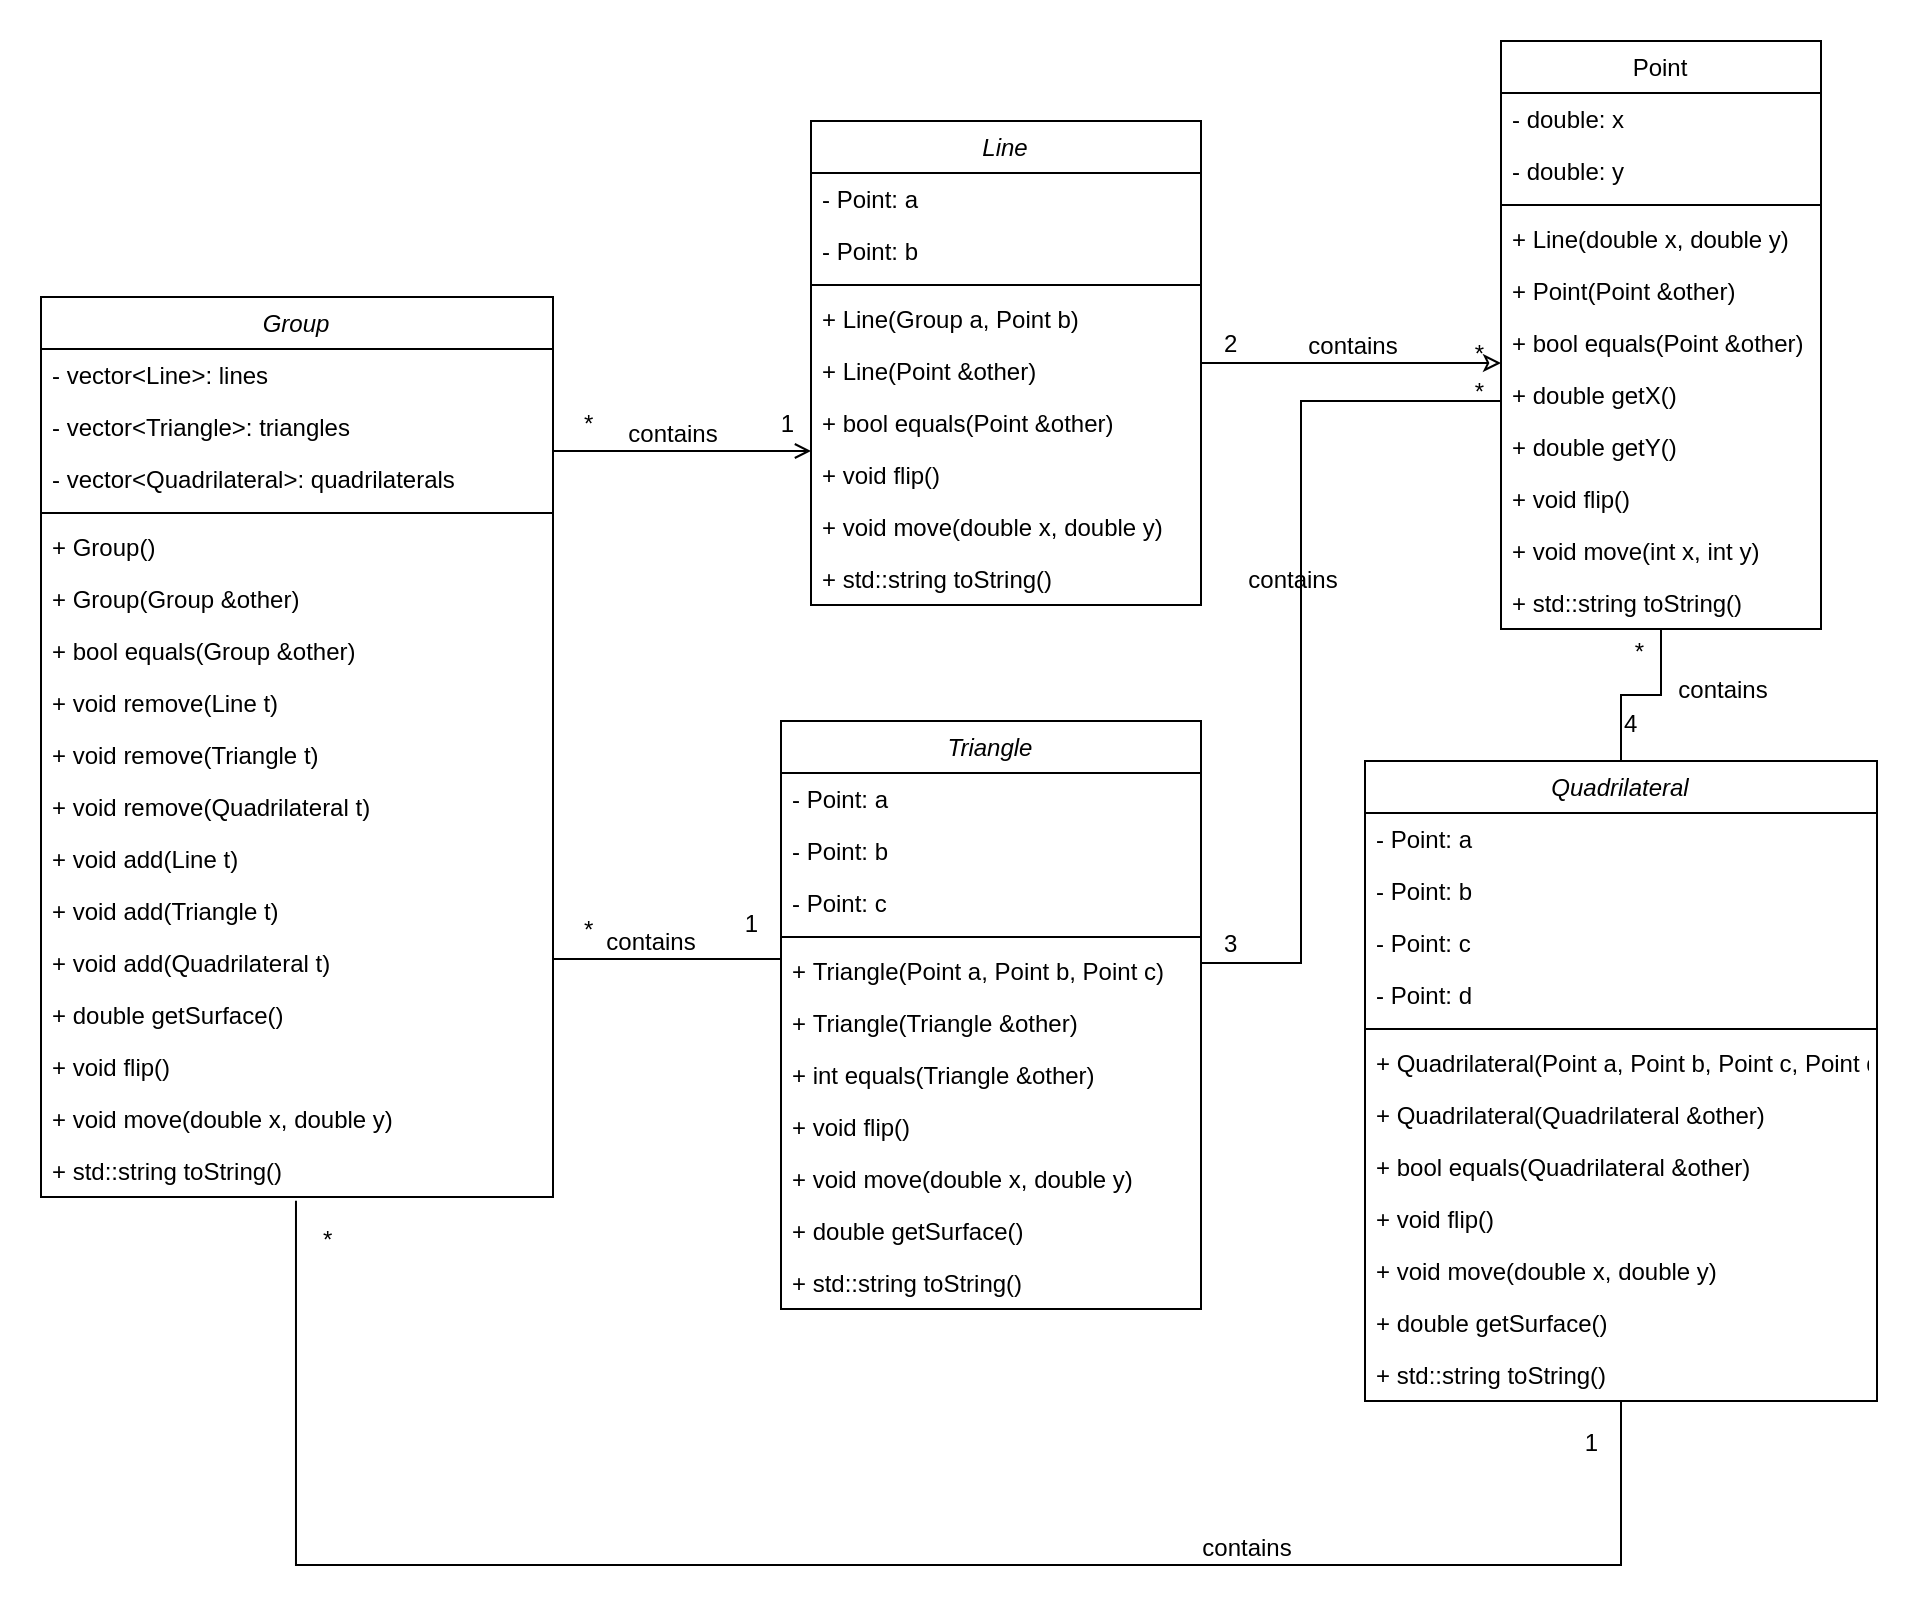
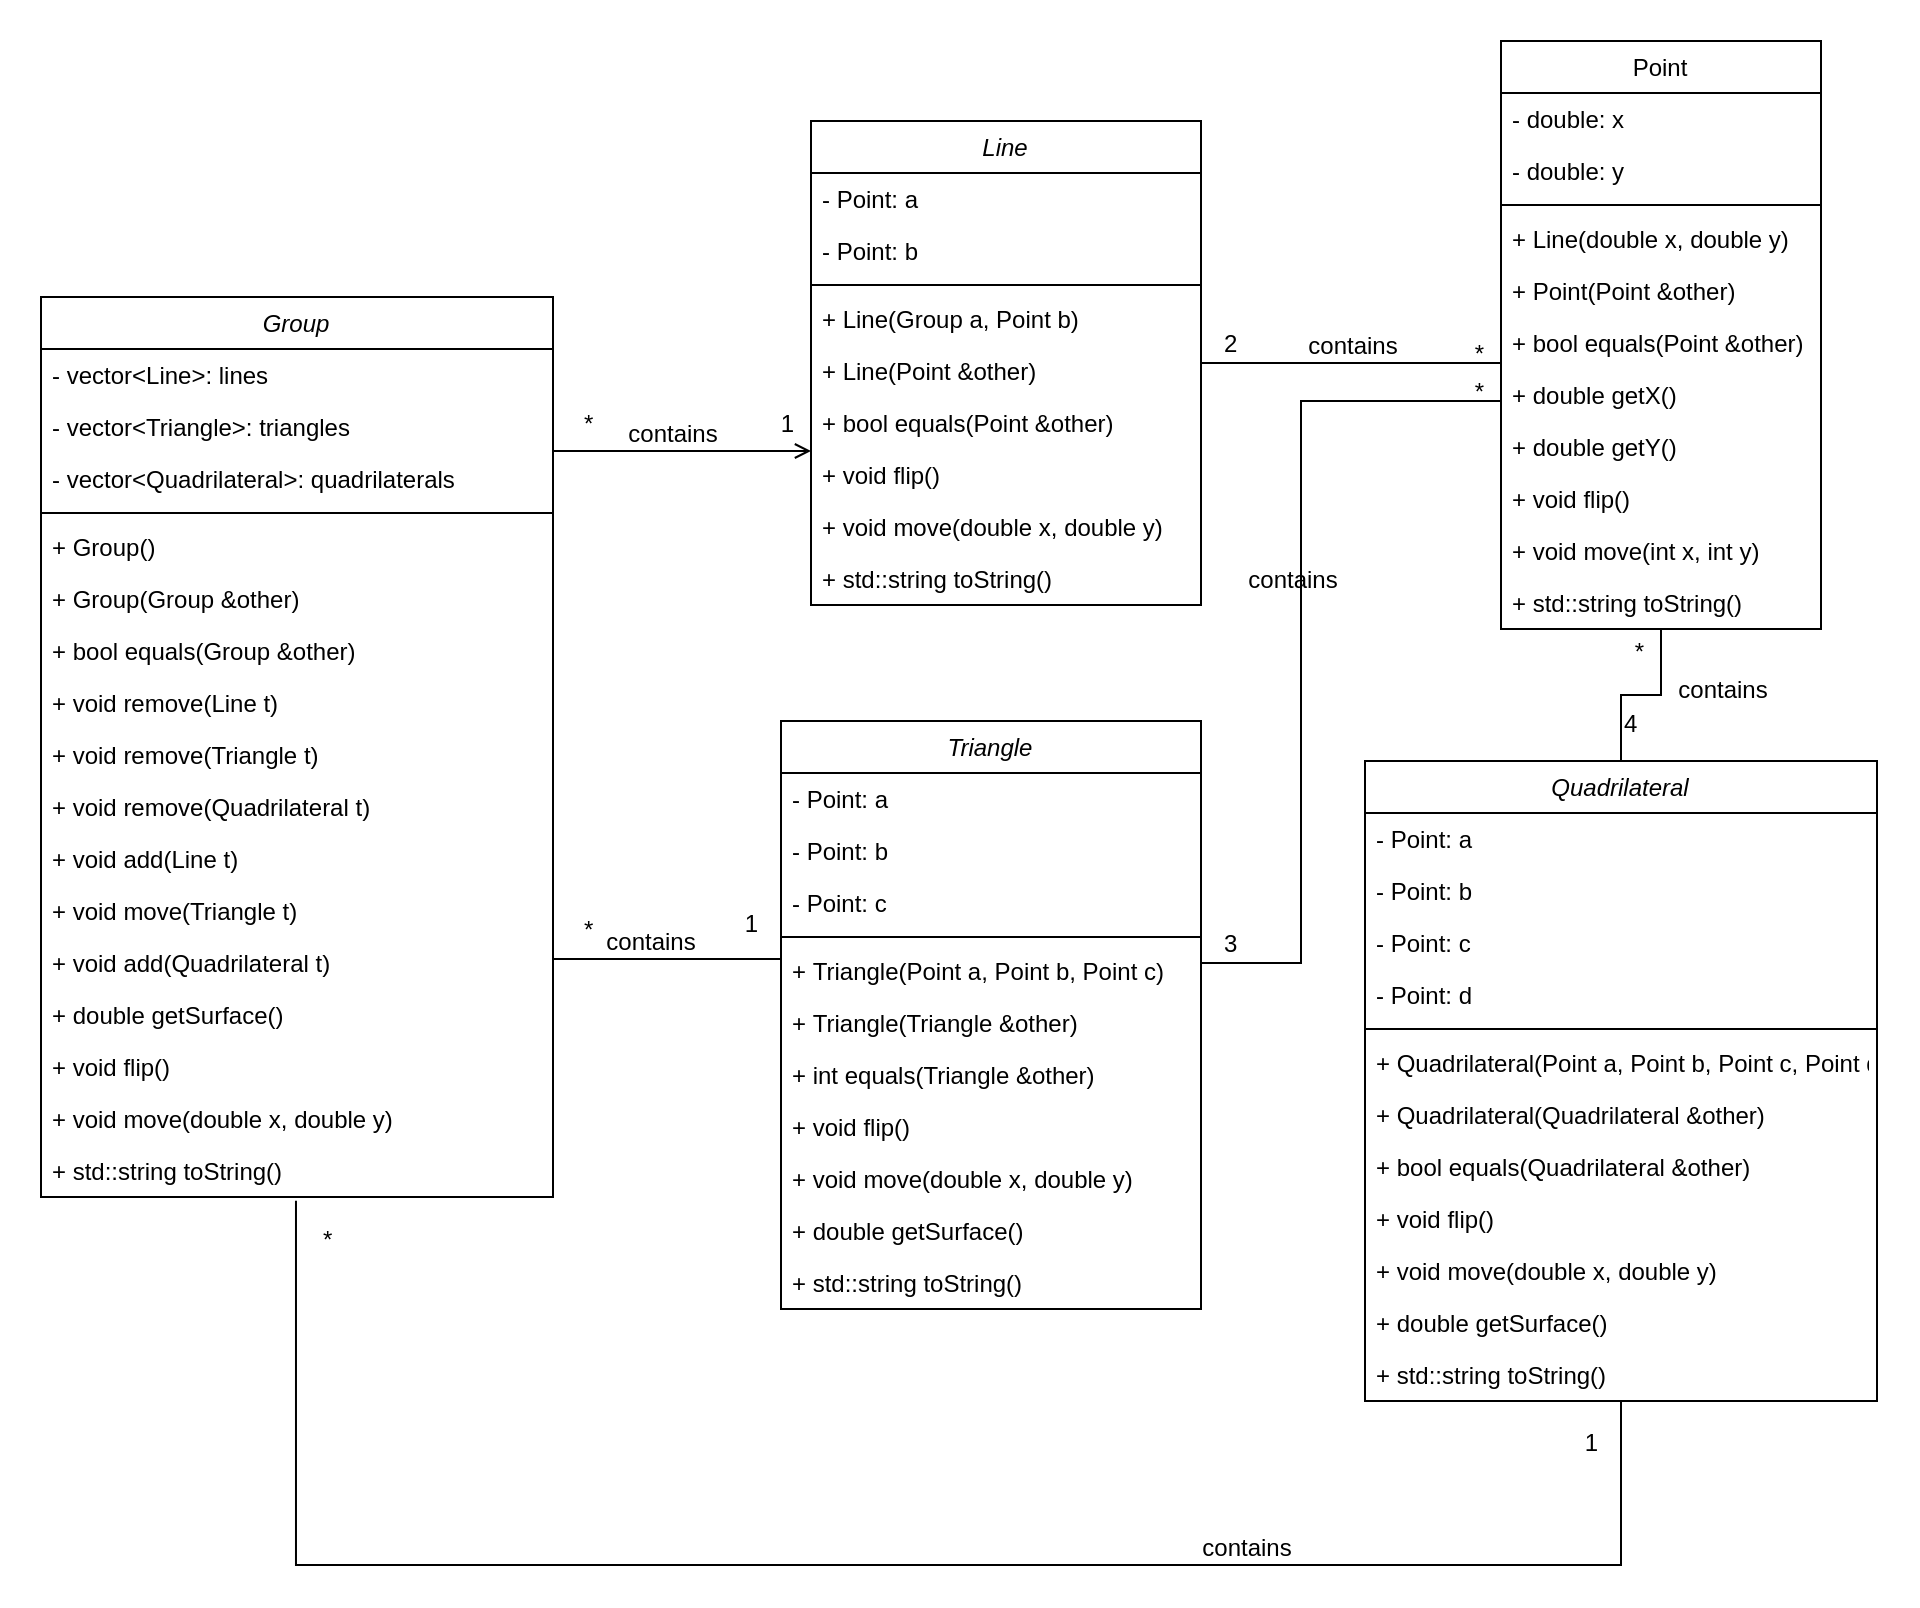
(1486, 363) -> (1491, 363)
(181, 912) -> (188, 912)
